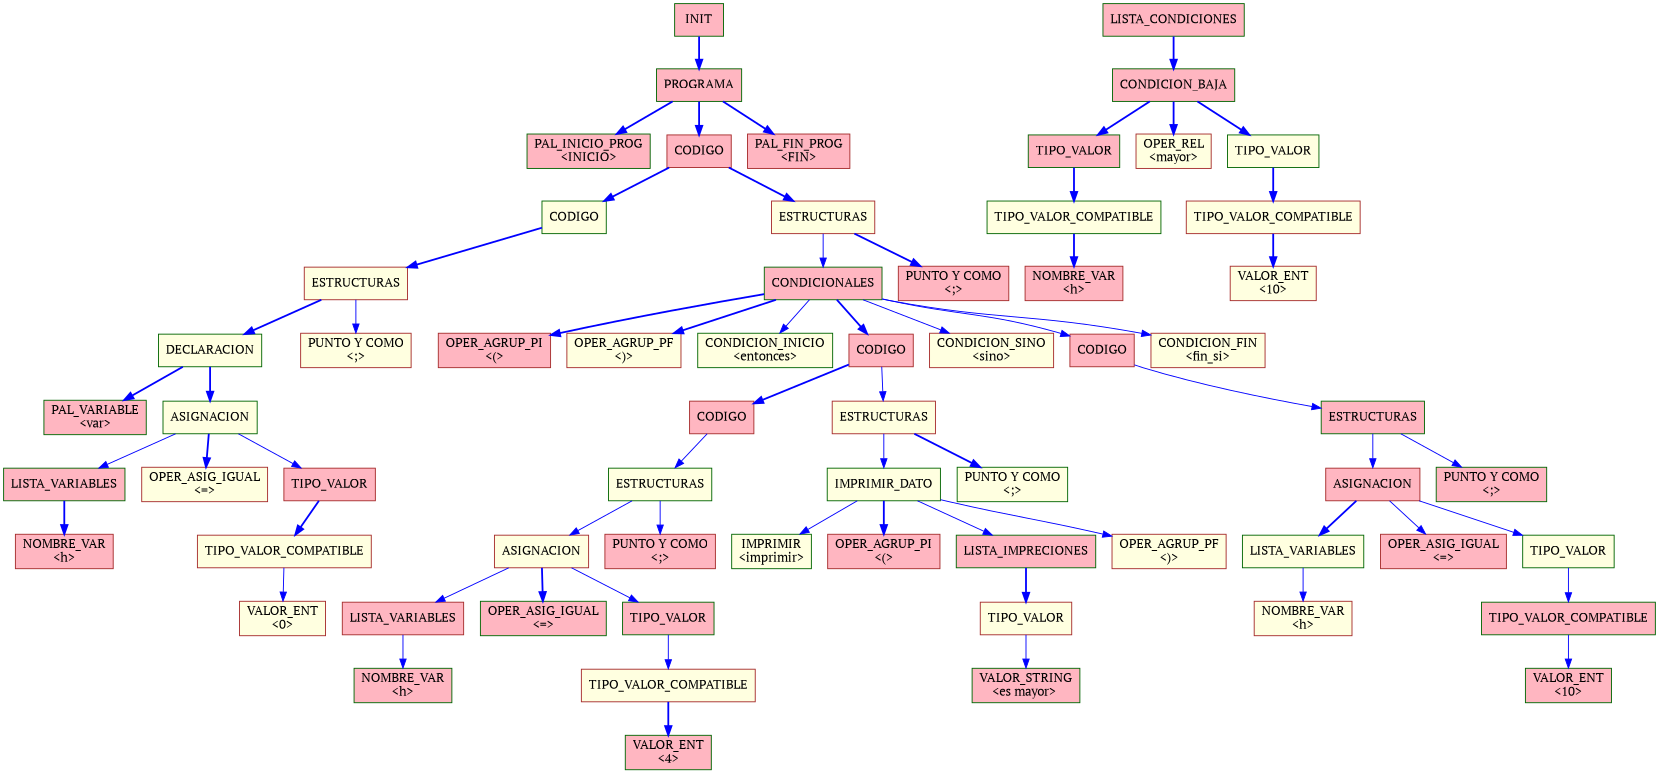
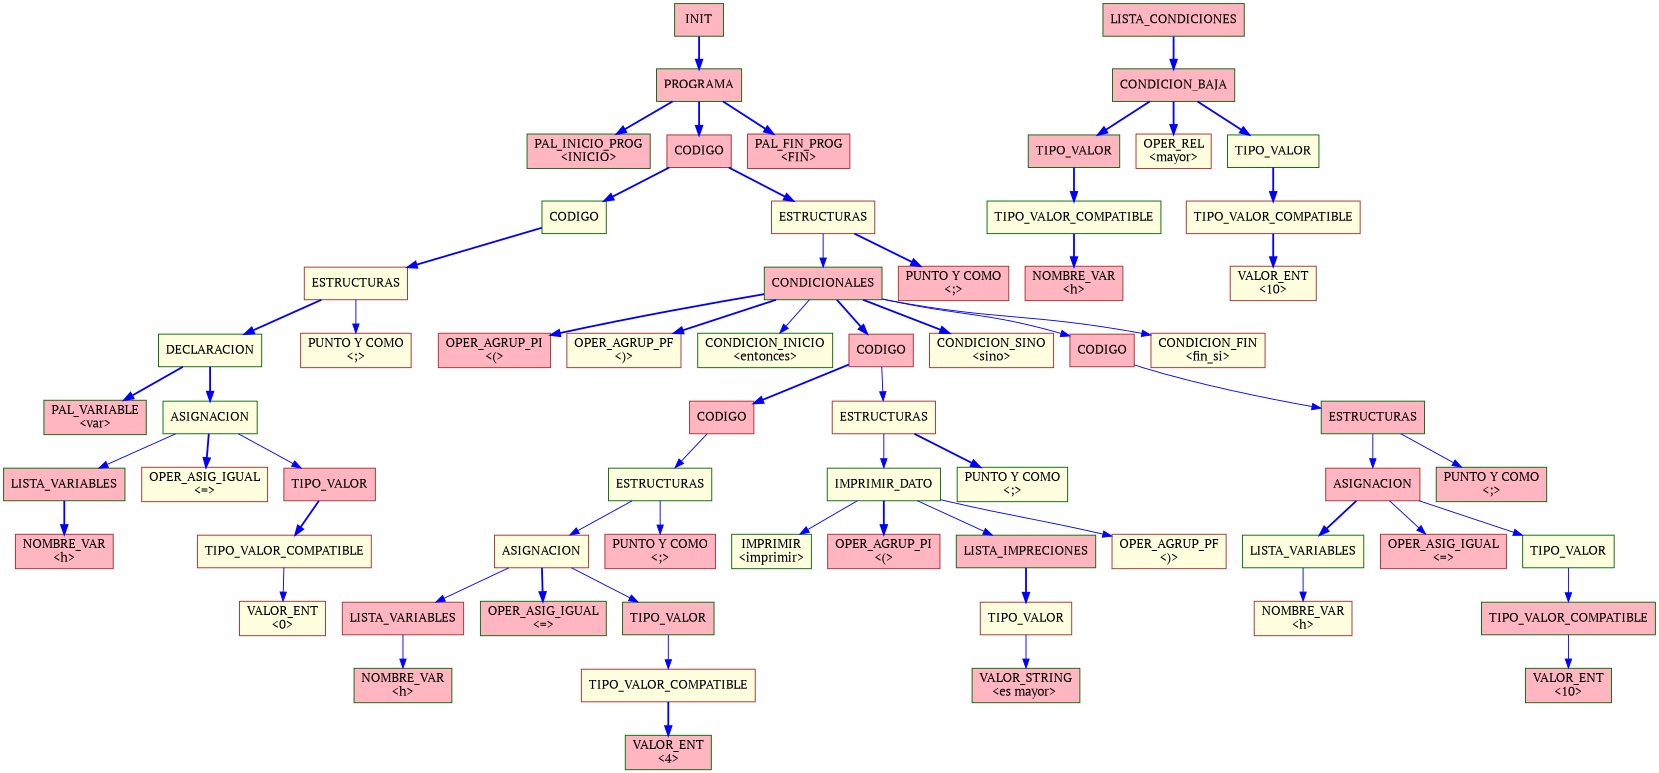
(902, 315) -> (902, 315)
